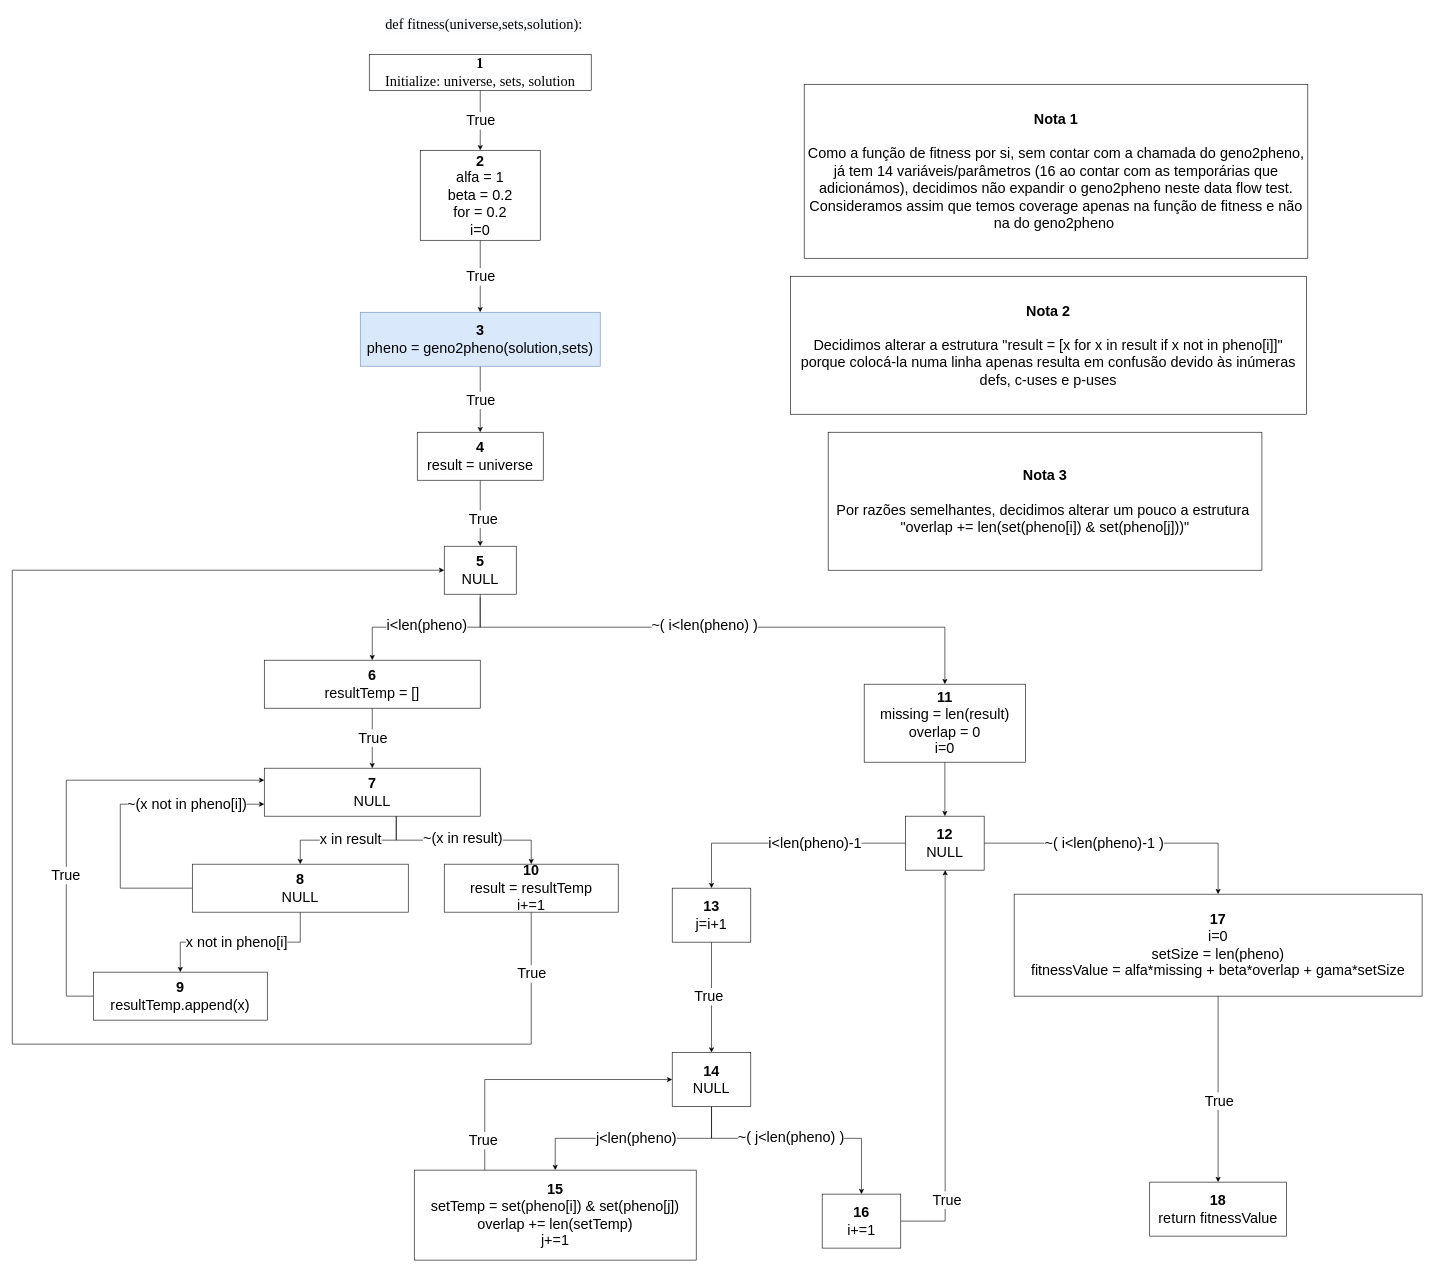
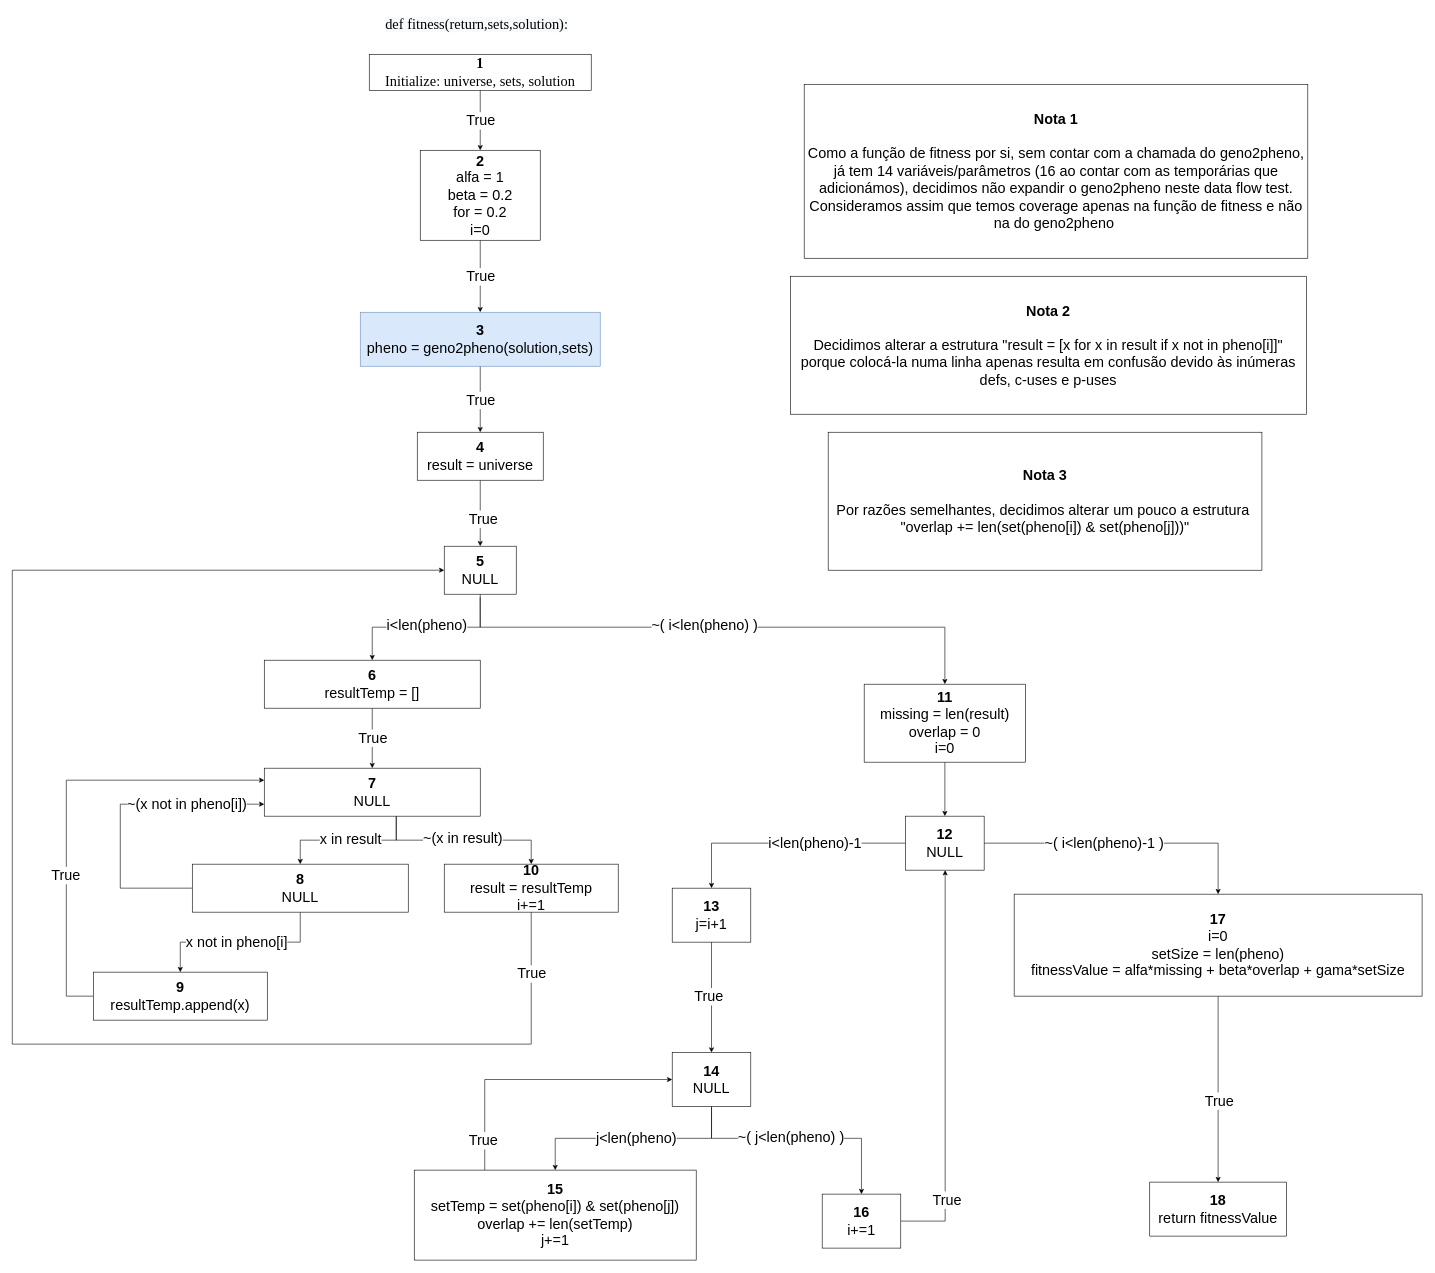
(493, 34) -> (493, 34)
